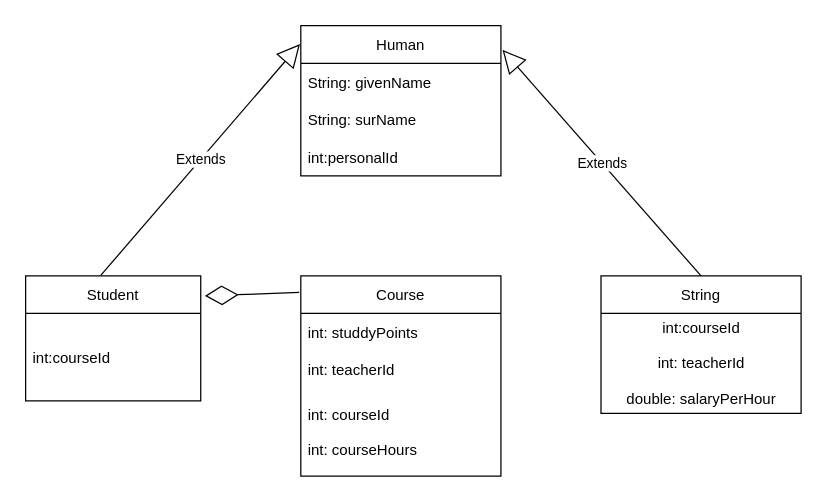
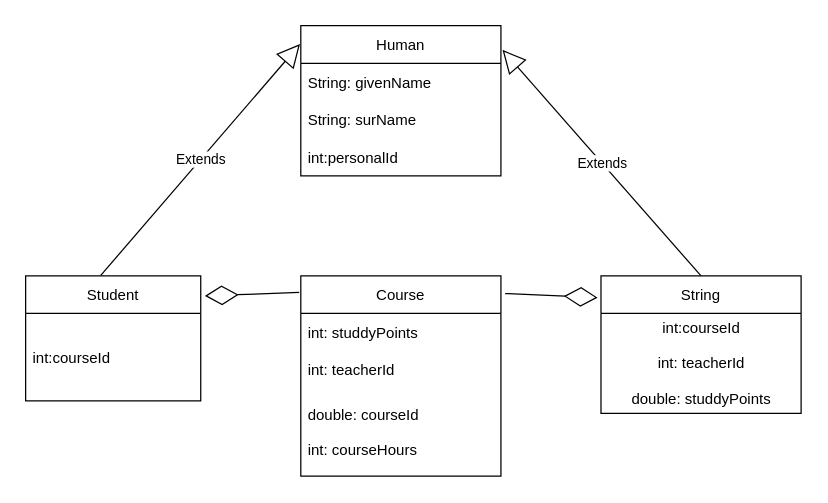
none -> (535, 295)
(701, 363) -> (701, 363)
(356, 415) -> (369, 415)
